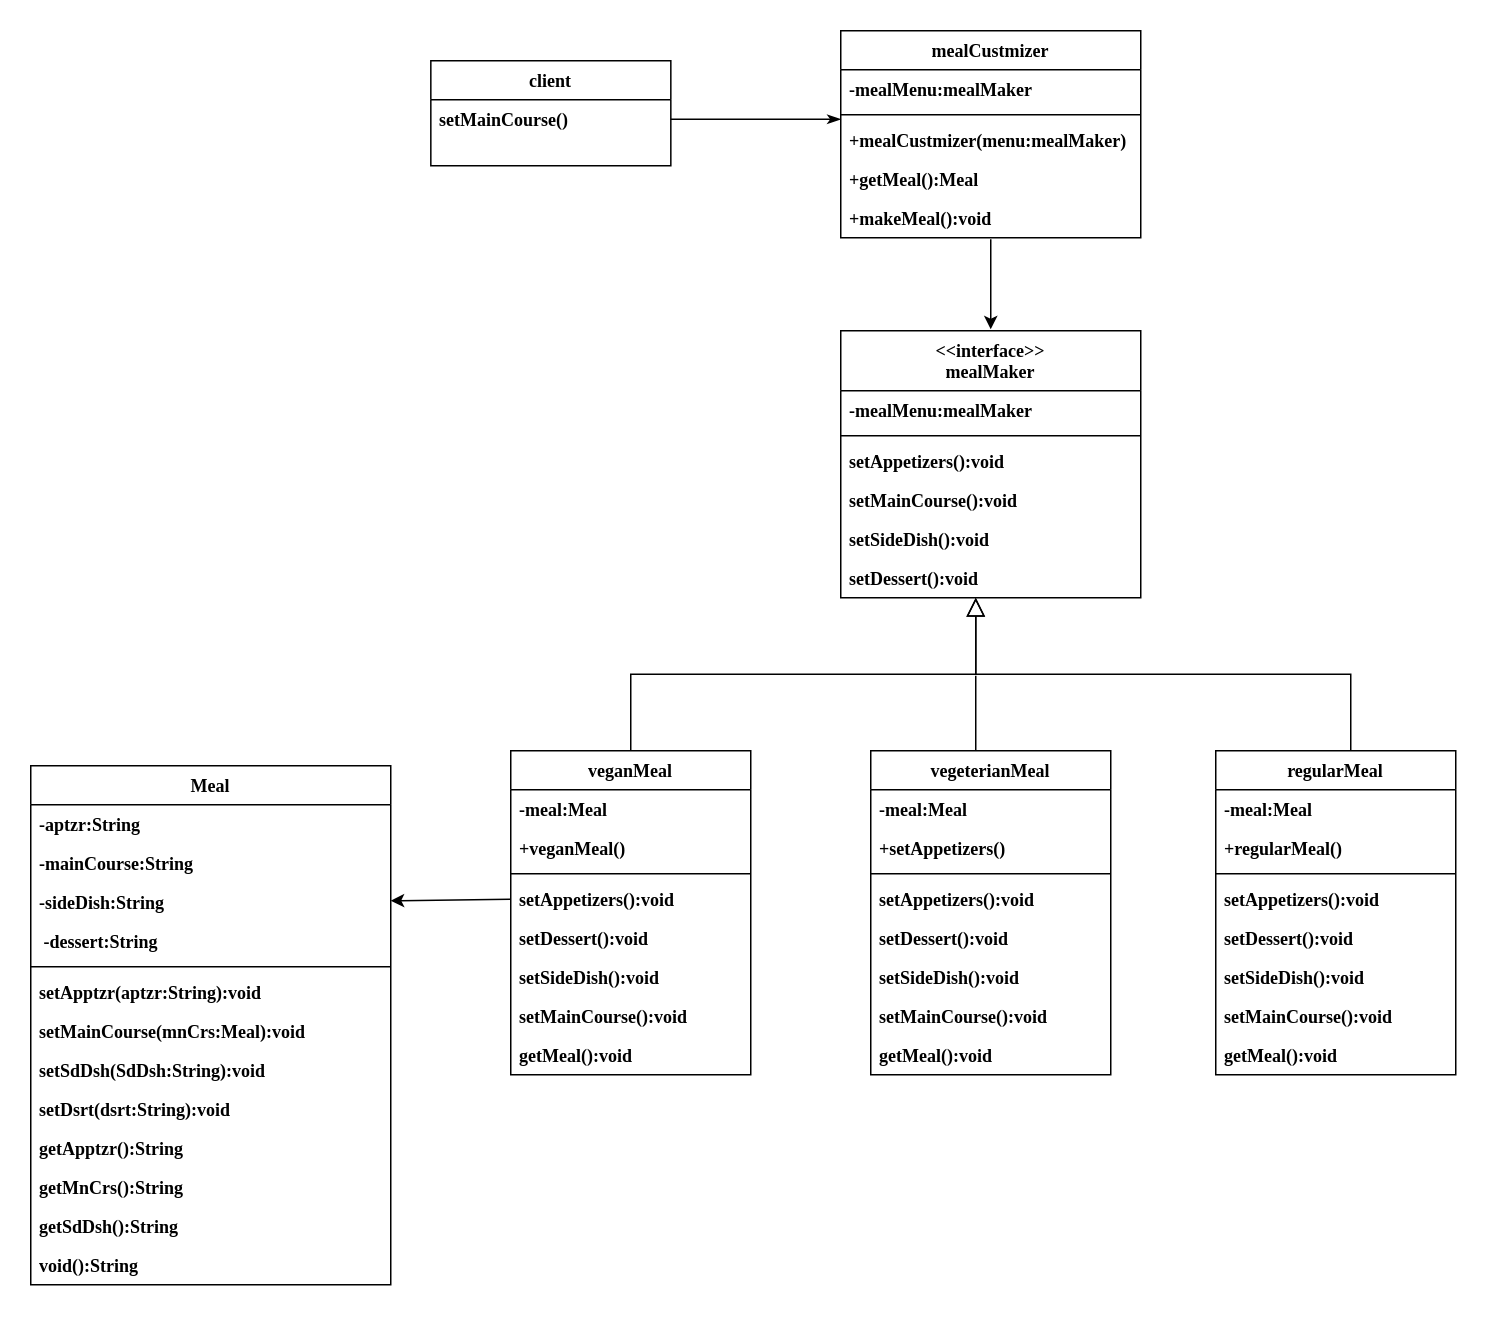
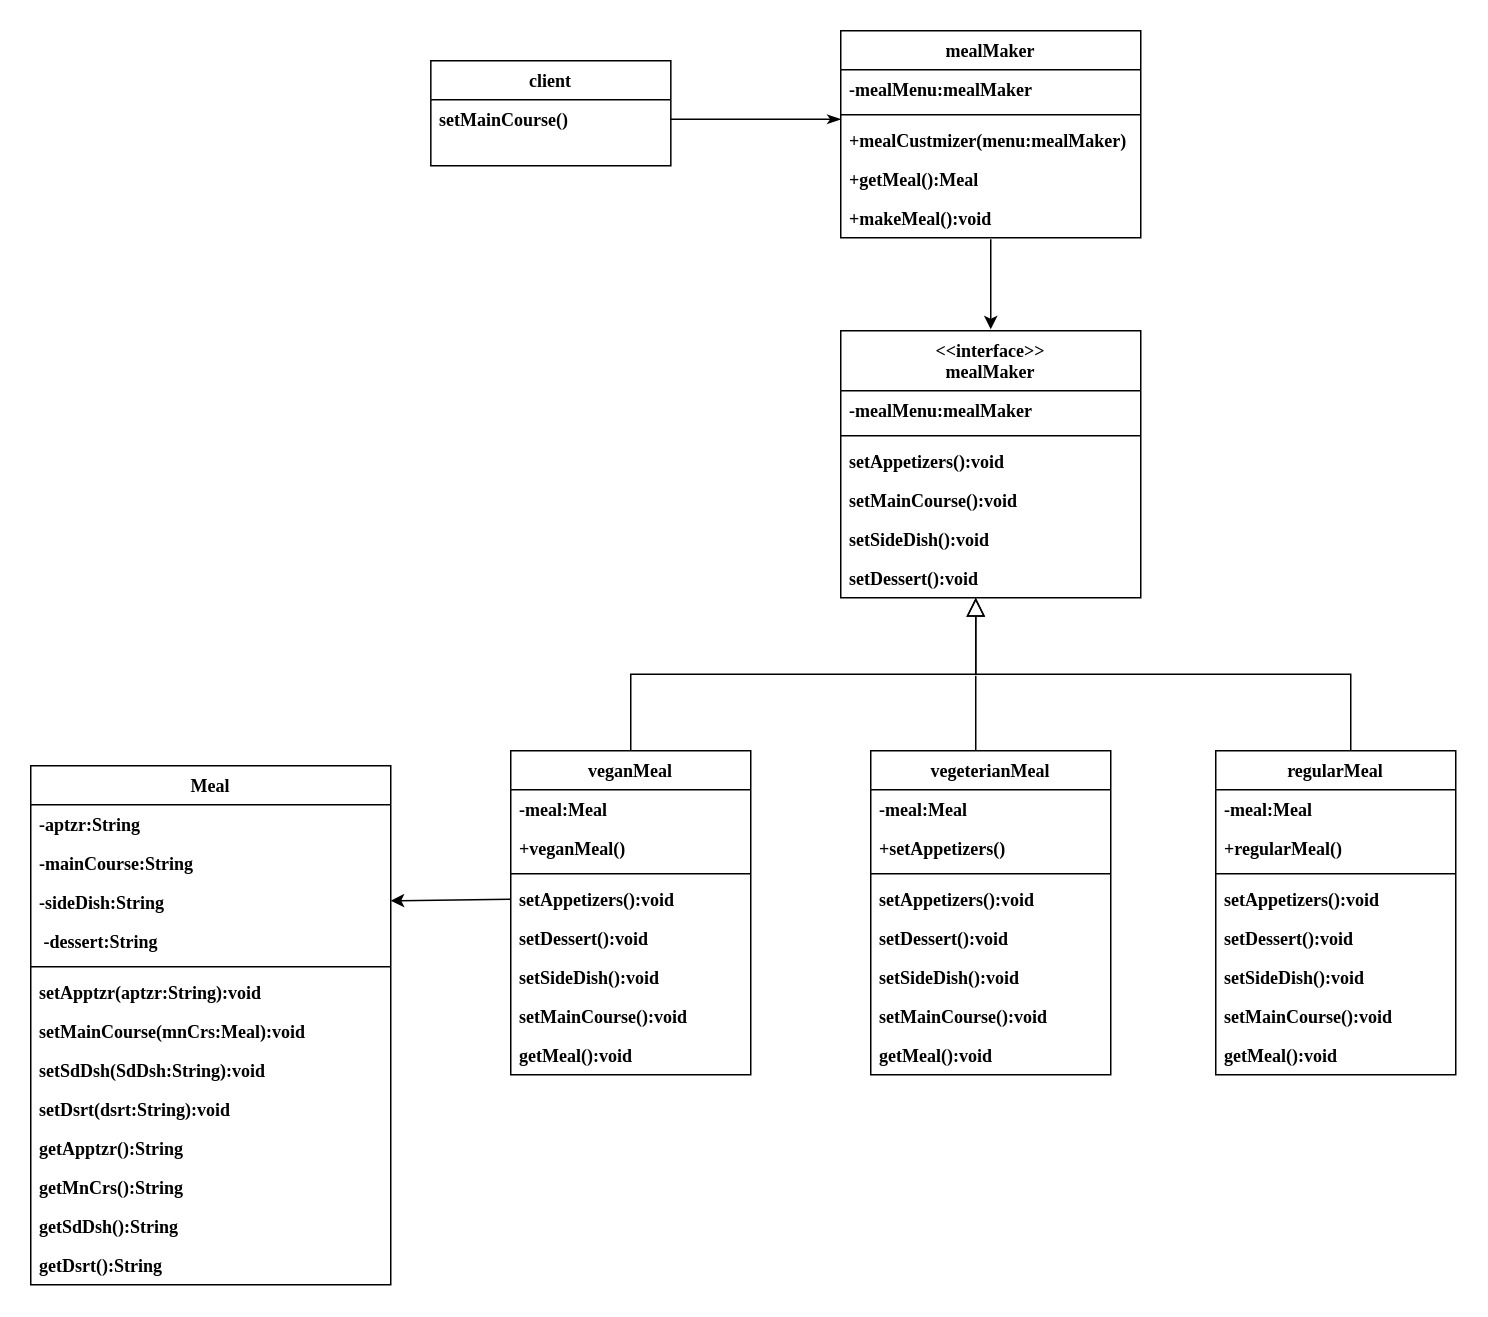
(990, 51) -> (990, 51)
(98, 1266) -> (115, 1266)
